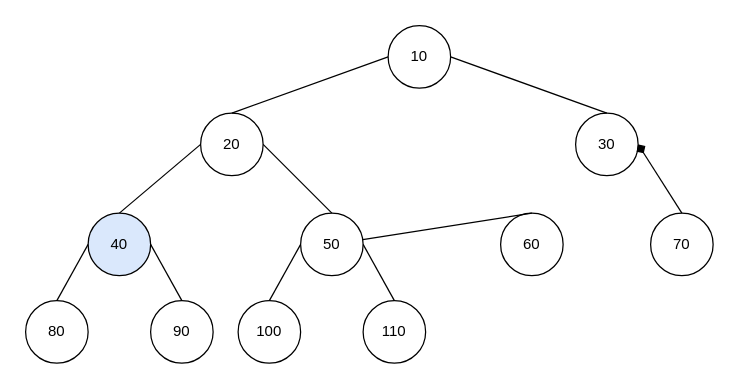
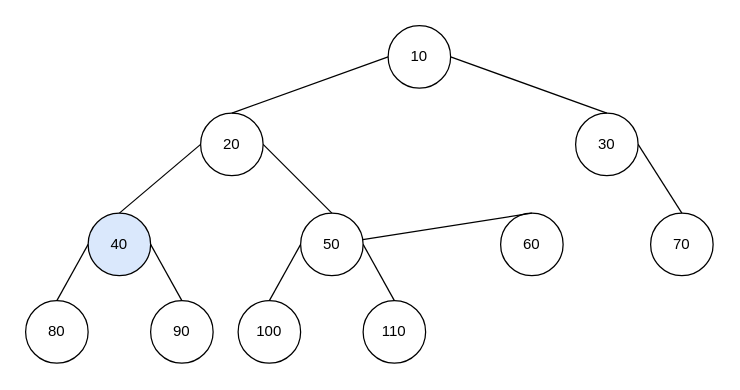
(644, 153) -> (641, 149)
